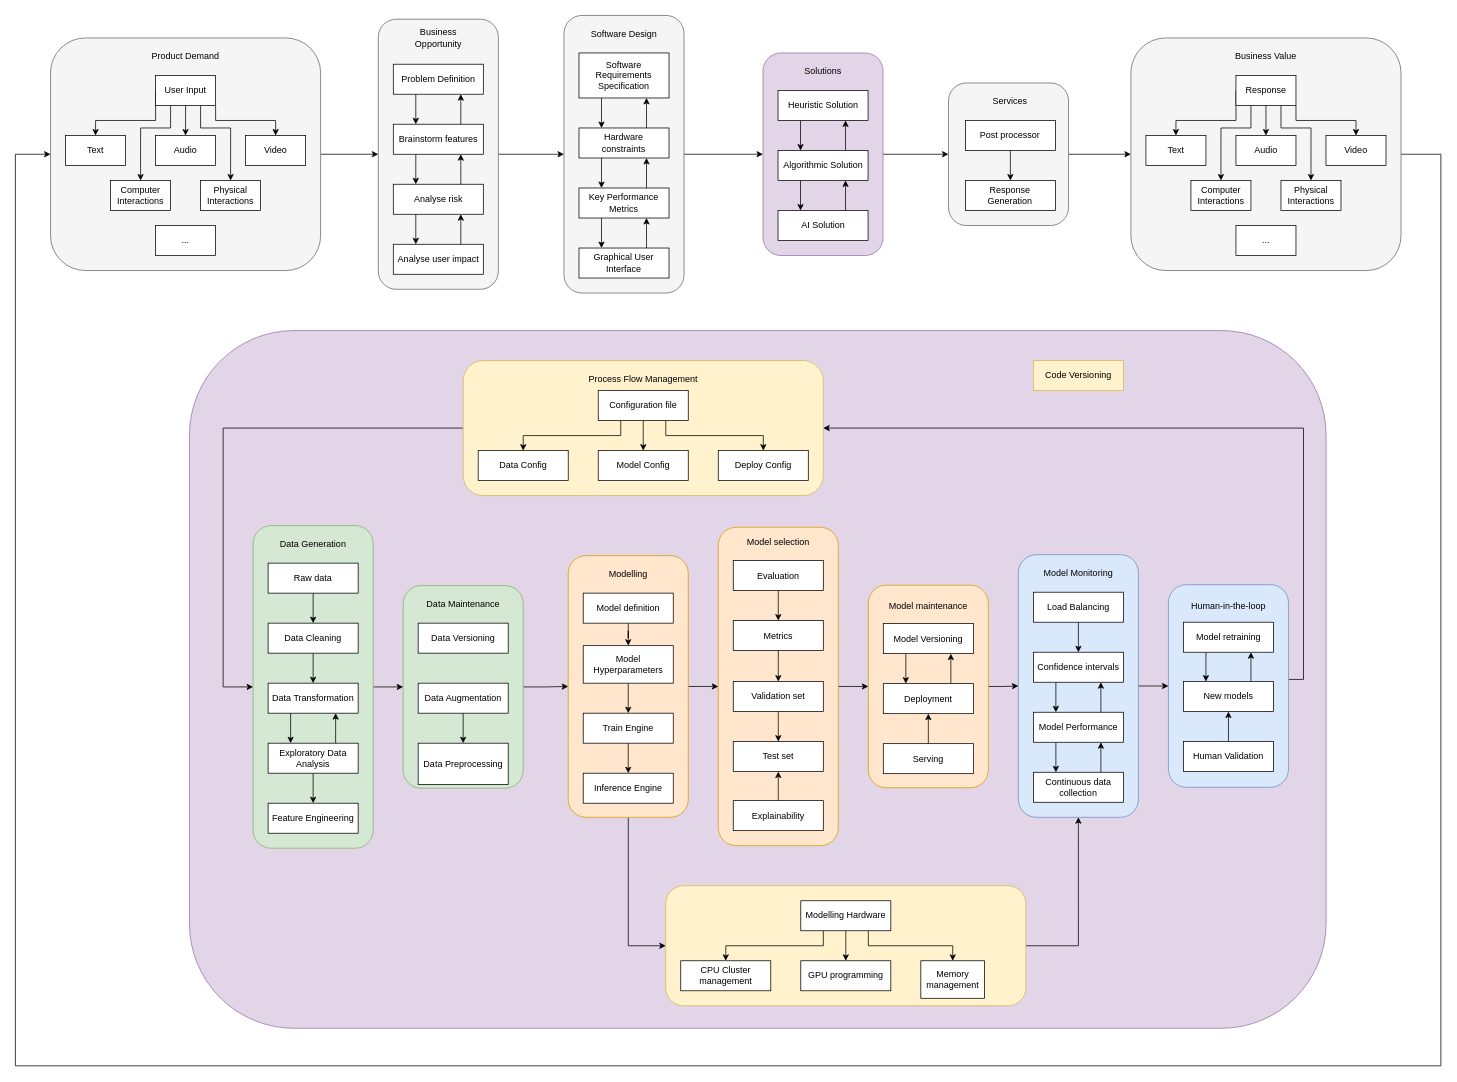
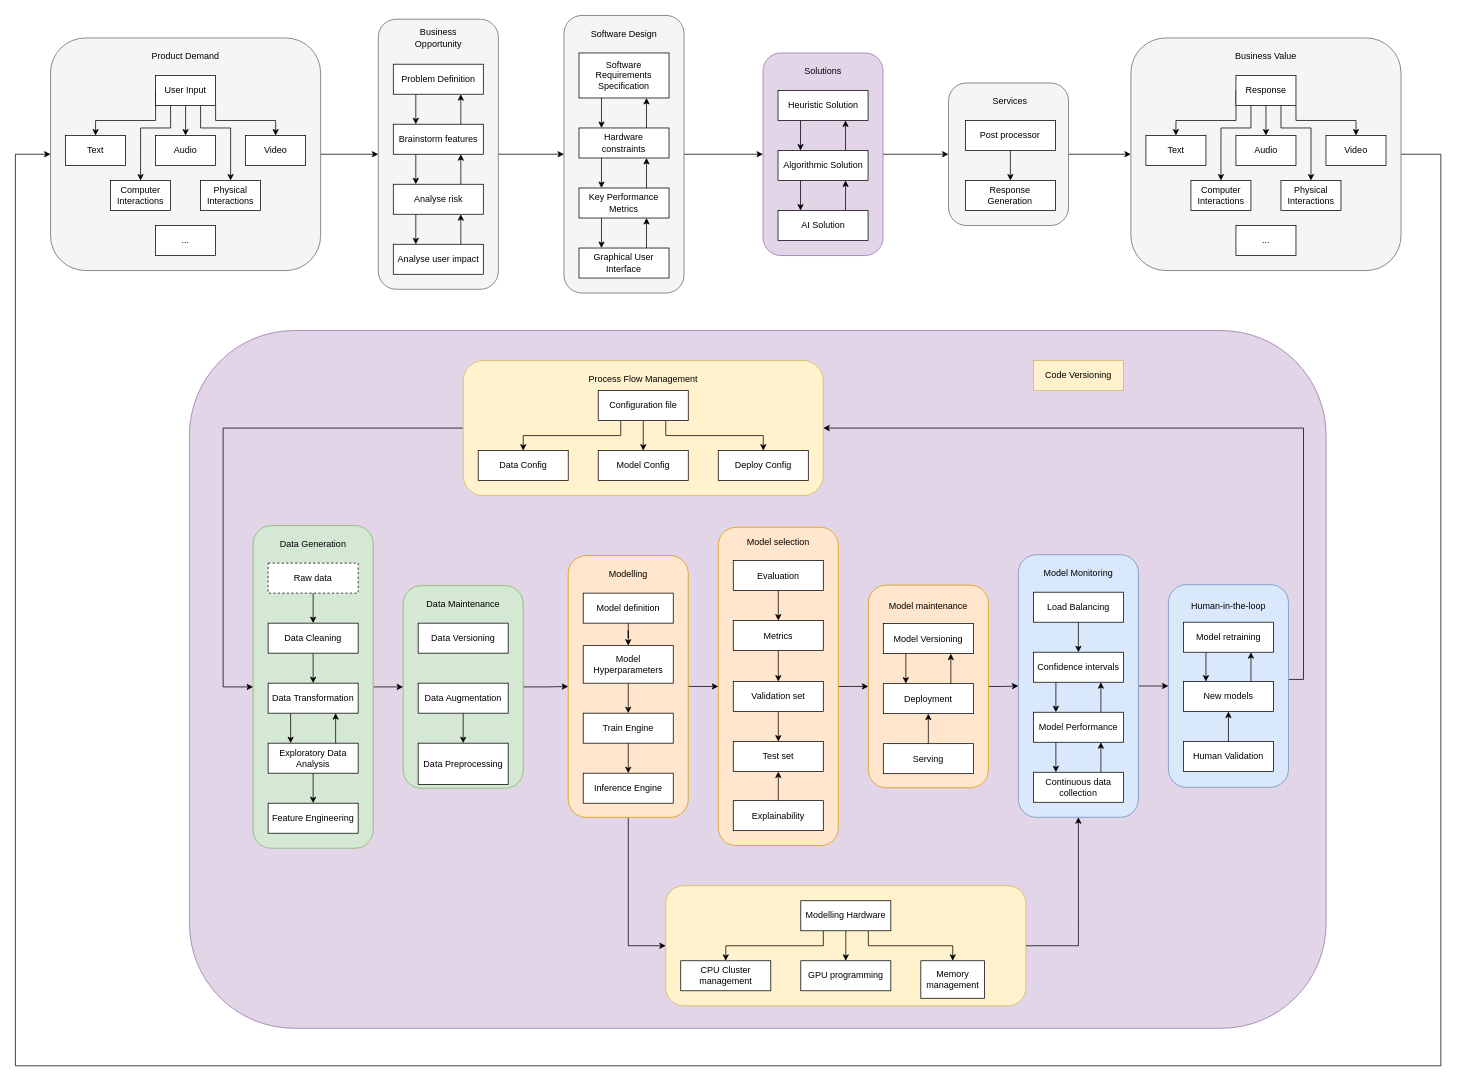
(313, 578) -> (313, 578)
